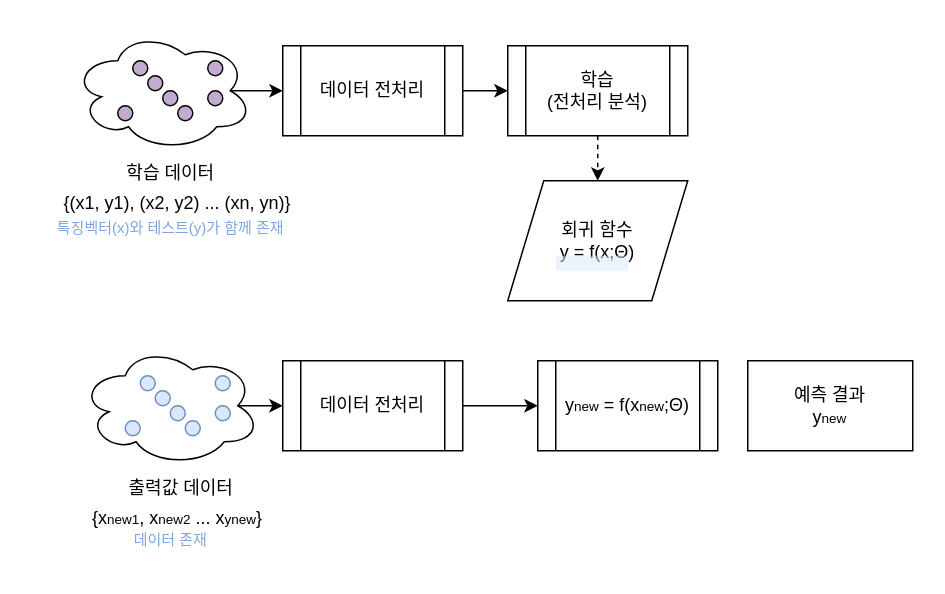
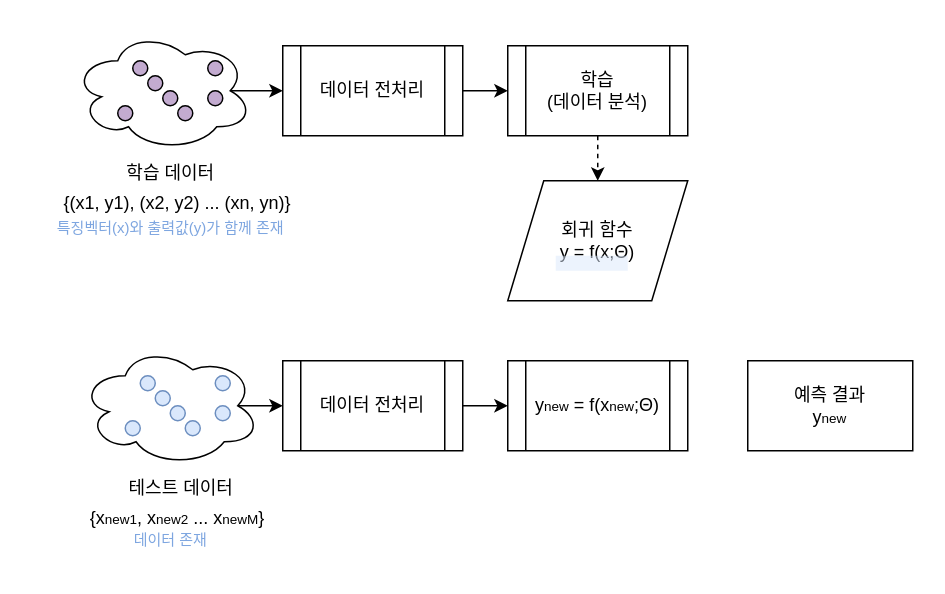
(598, 91) -> (598, 91)
(171, 227) -> (171, 227)
(628, 406) -> (598, 406)
(182, 488) -> (182, 488)
(178, 518) -> (178, 518)
